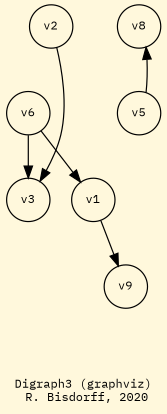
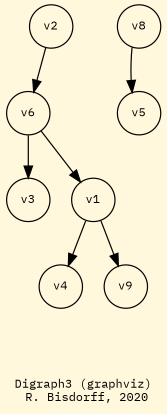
(147, 76) -> (131, 64)
(64, 111) -> (41, 64)
none -> (61, 287)
